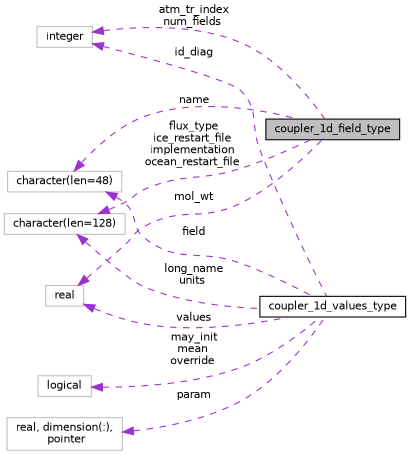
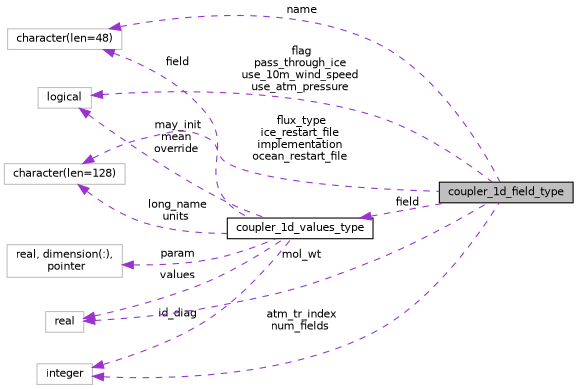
none -> (307, 101)
none -> (409, 209)
